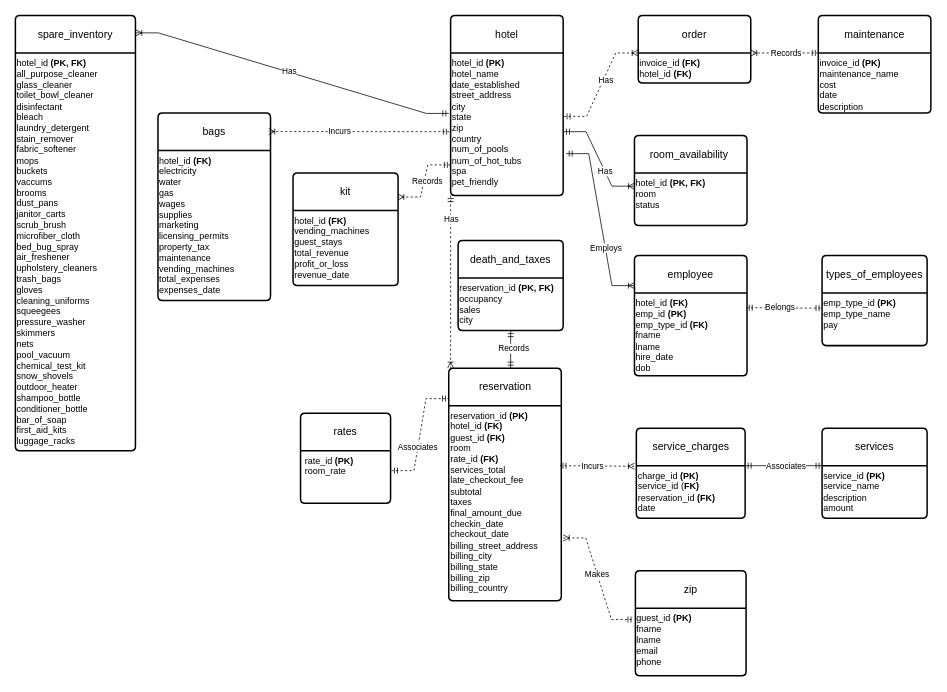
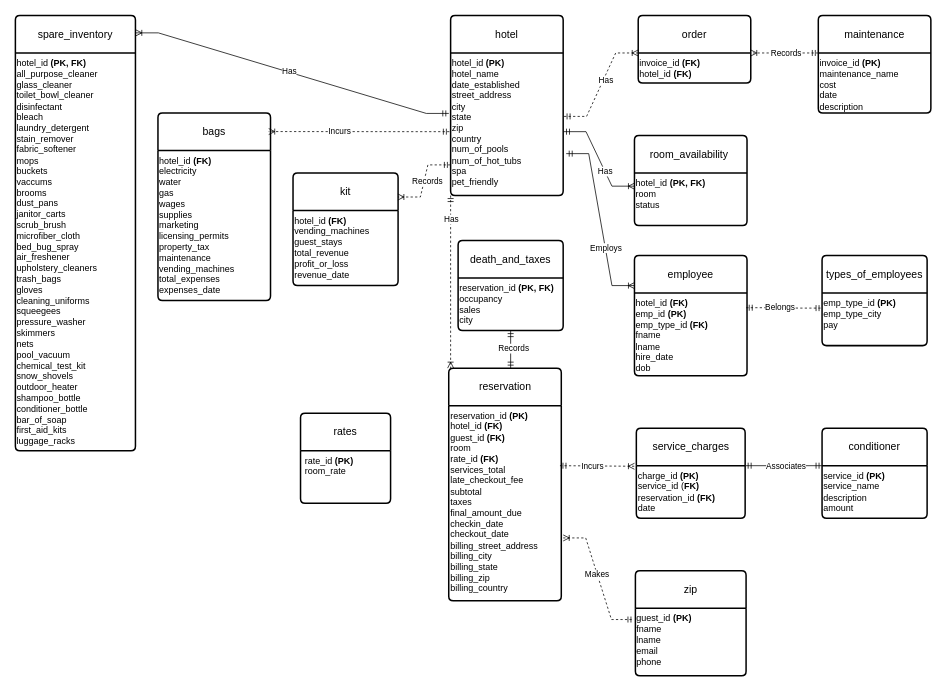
(861, 314) -> (861, 314)
(420, 434) -> none
(874, 447) -> (874, 447)
